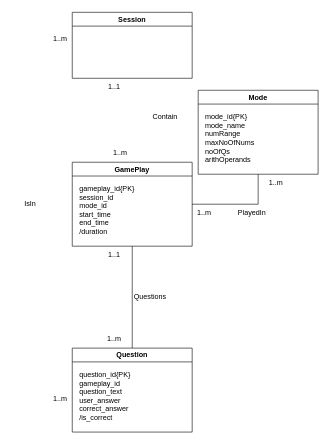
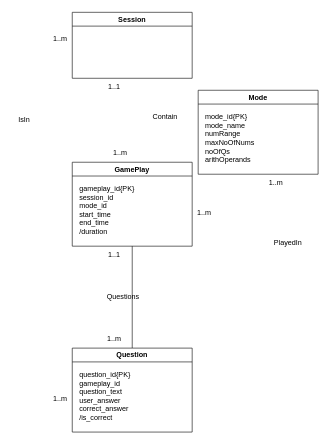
(30, 204) -> (24, 120)
(240, 204) -> none
(252, 213) -> (288, 243)
(150, 297) -> (123, 297)
